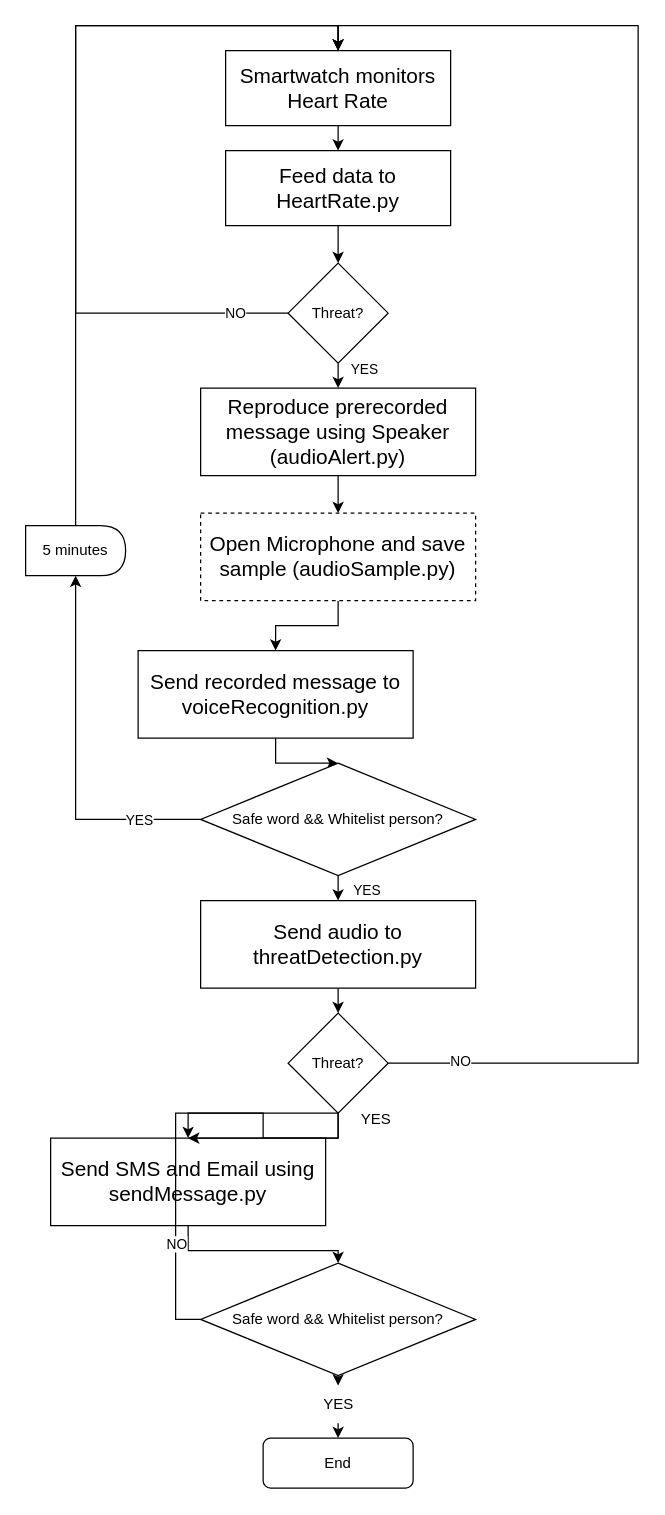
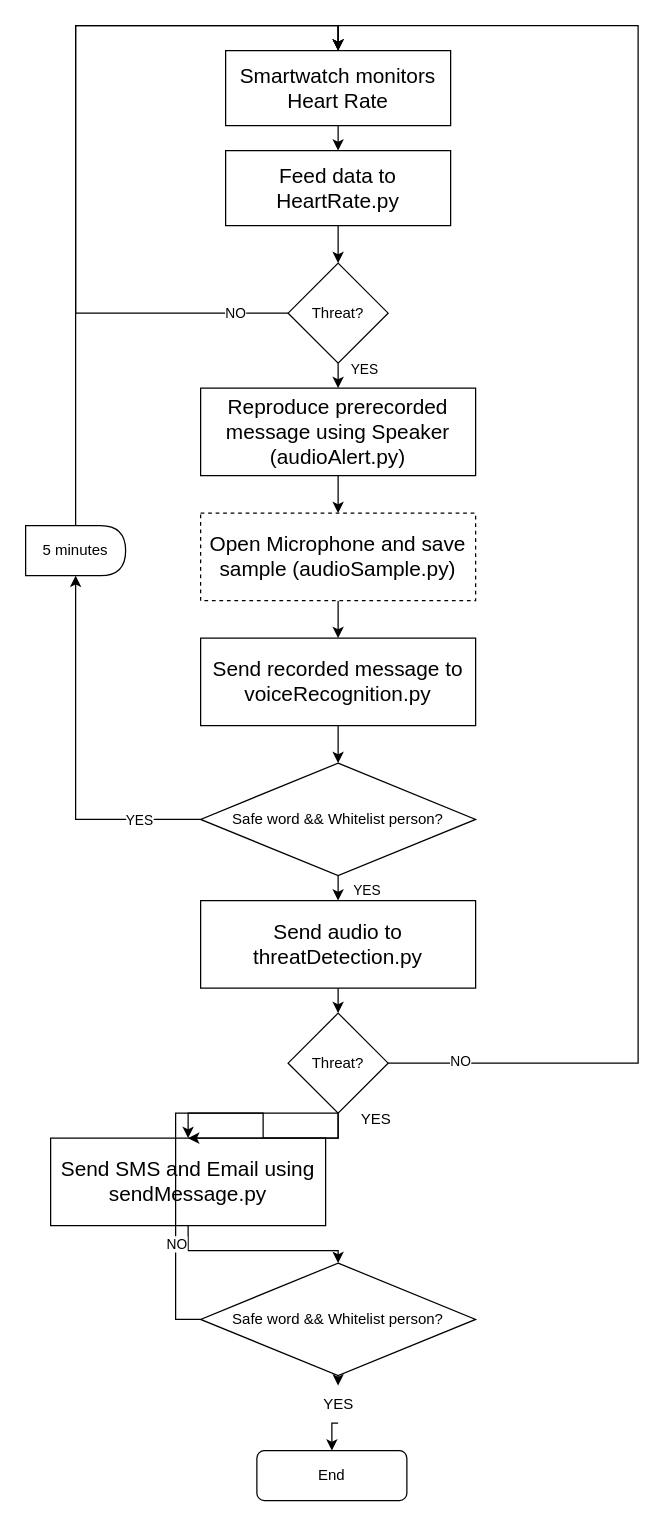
(276, 694) -> (338, 682)
(338, 1463) -> (332, 1476)
